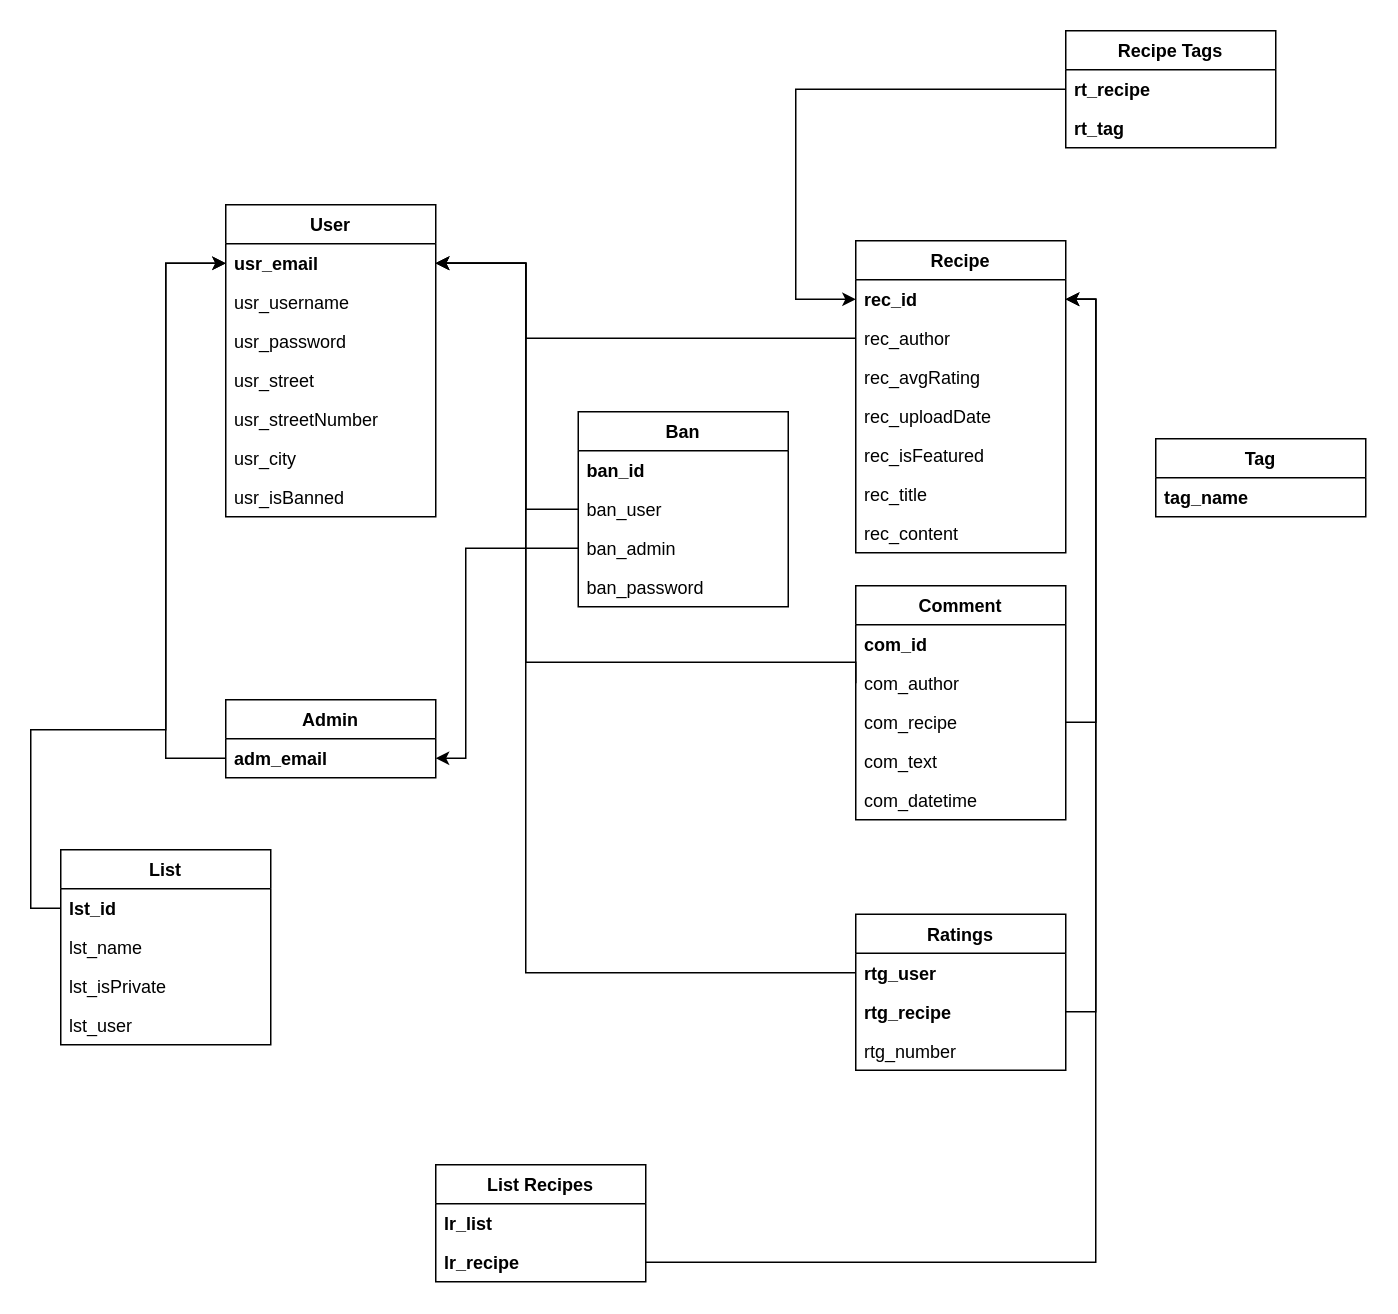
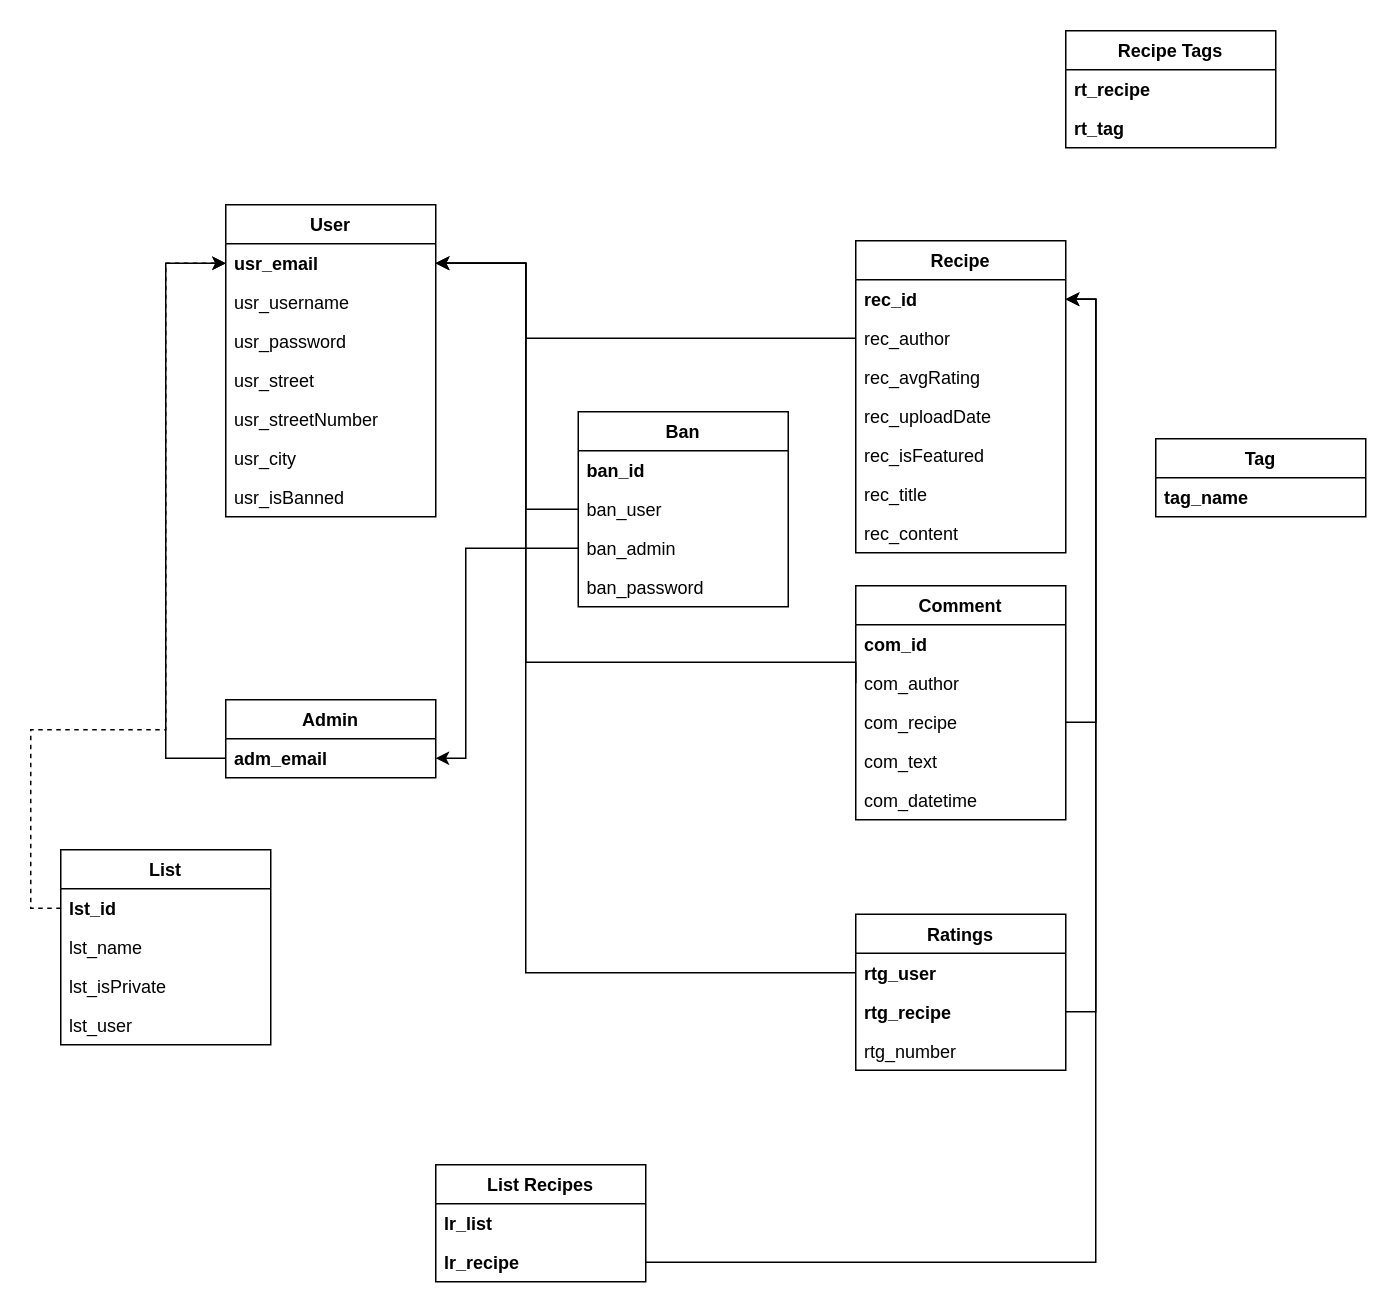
(800, 89) -> none
(31, 767) -> (31, 767)
